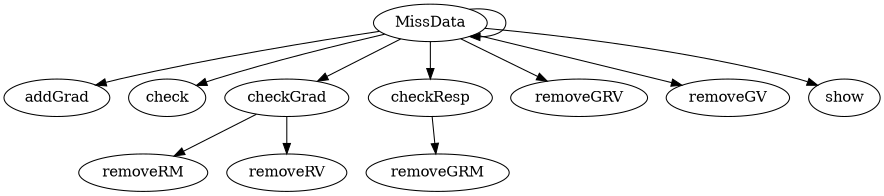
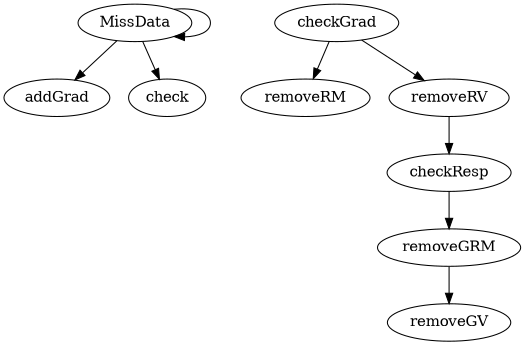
(430, 55) -> (449, 130)
(364, 58) -> none
(573, 59) -> (449, 280)
(579, 98) -> none
(844, 98) -> none
